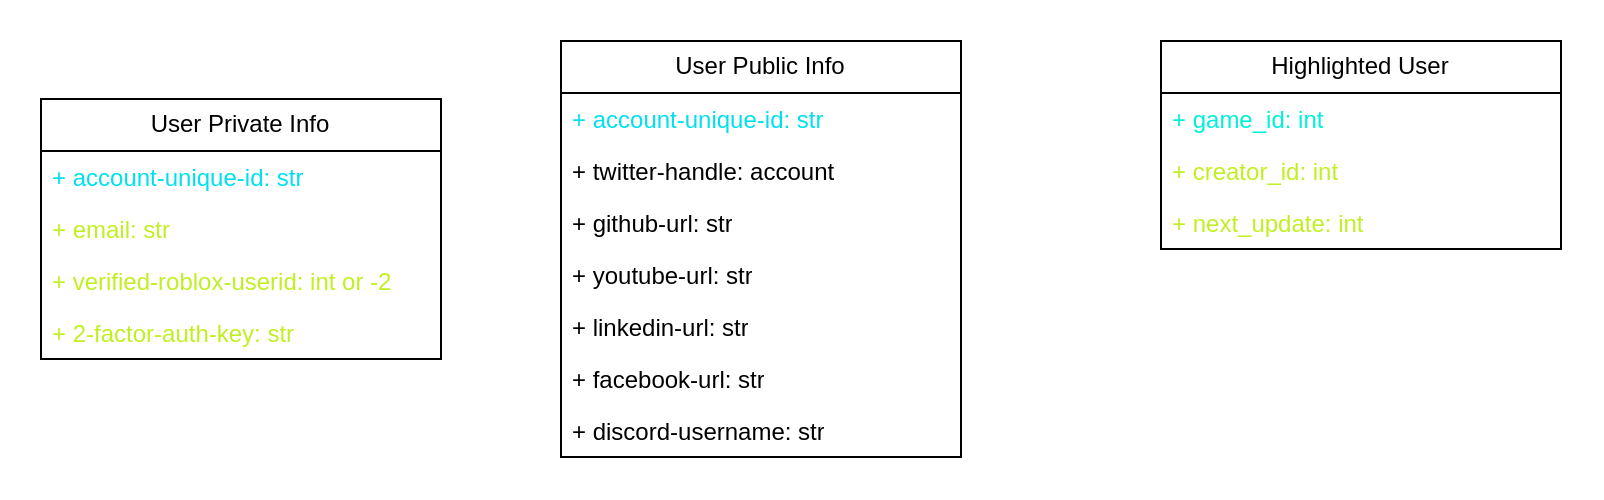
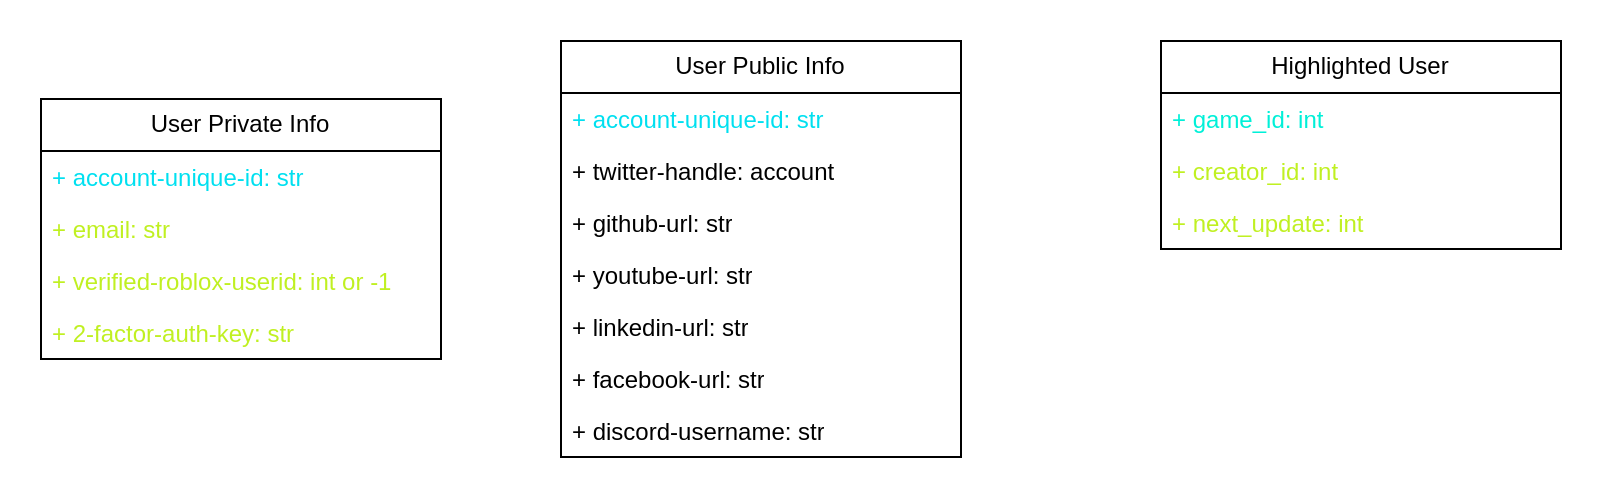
(243, 298) -> (243, 298)
